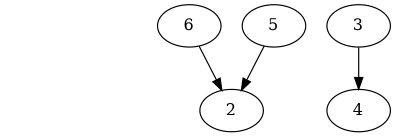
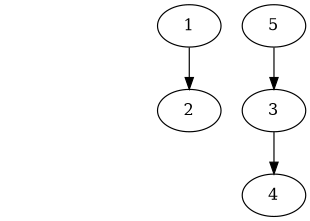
(189, 26) -> (189, 26)
(256, 63) -> (274, 62)
